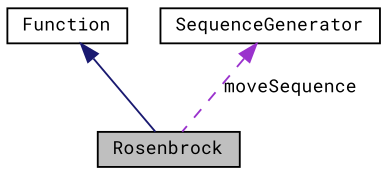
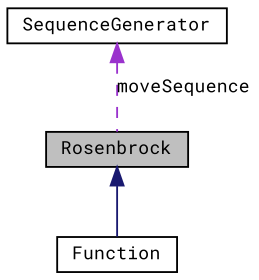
(124, 95) -> (117, 211)
